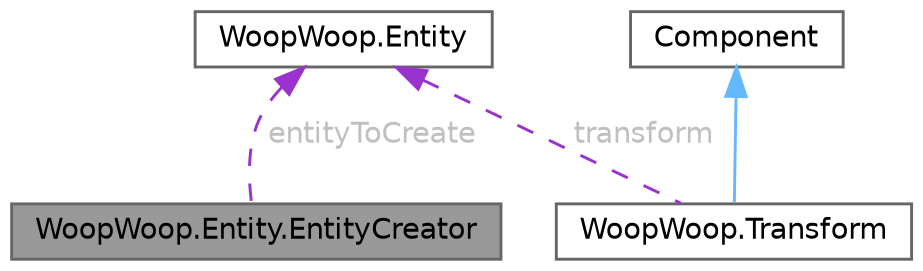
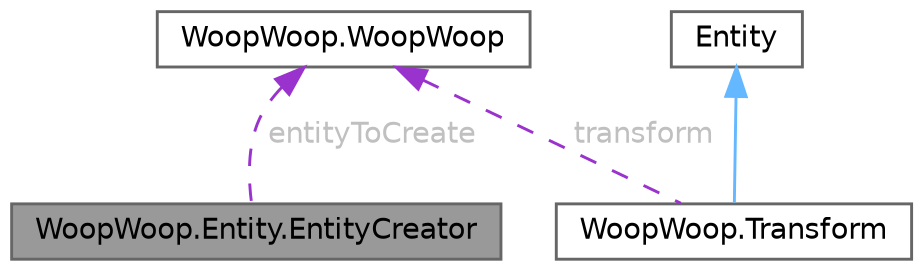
(344, 39) -> (344, 39)
(737, 39) -> (737, 39)
